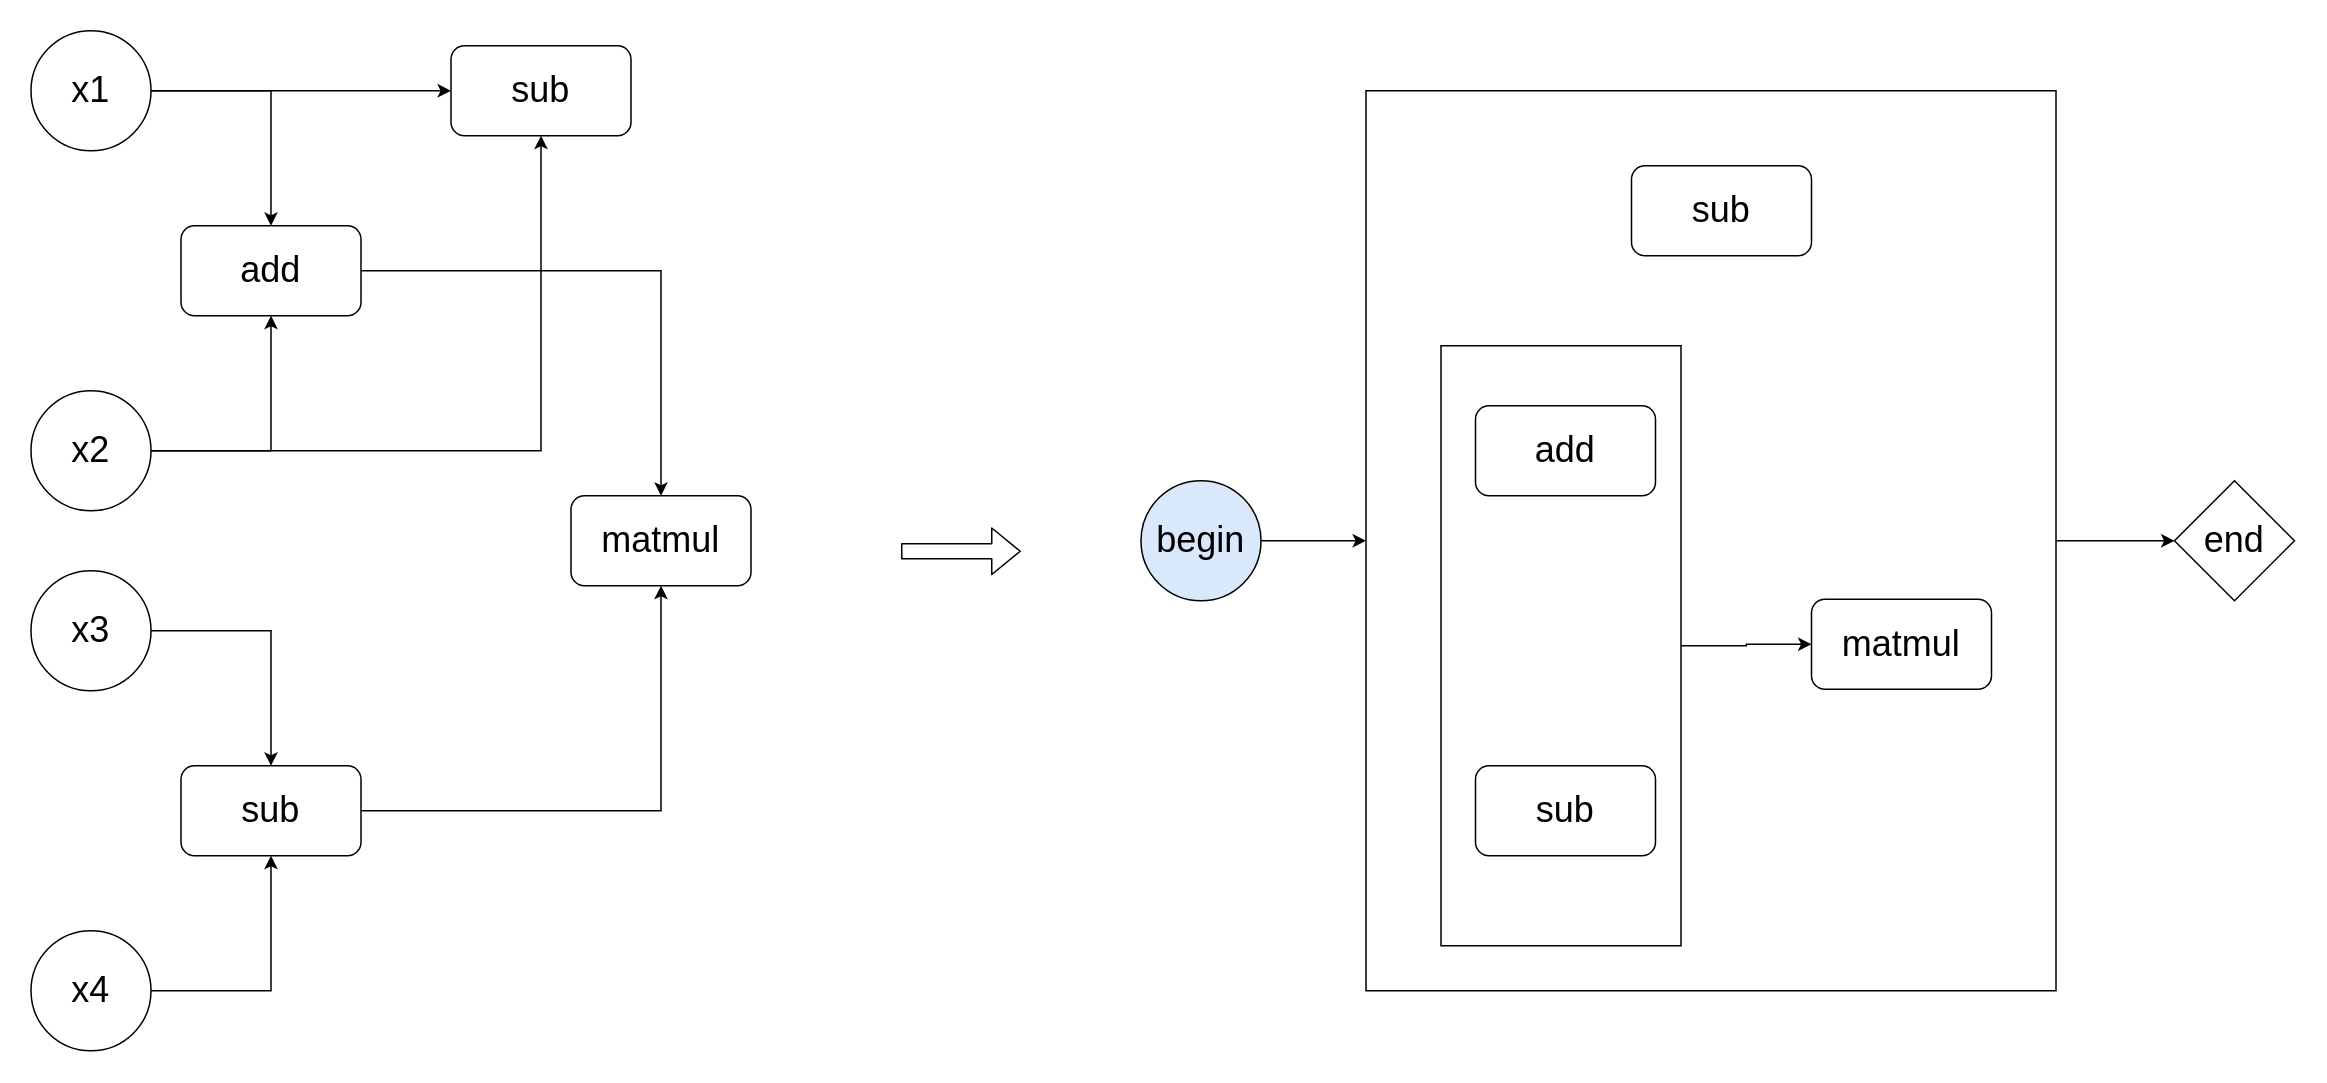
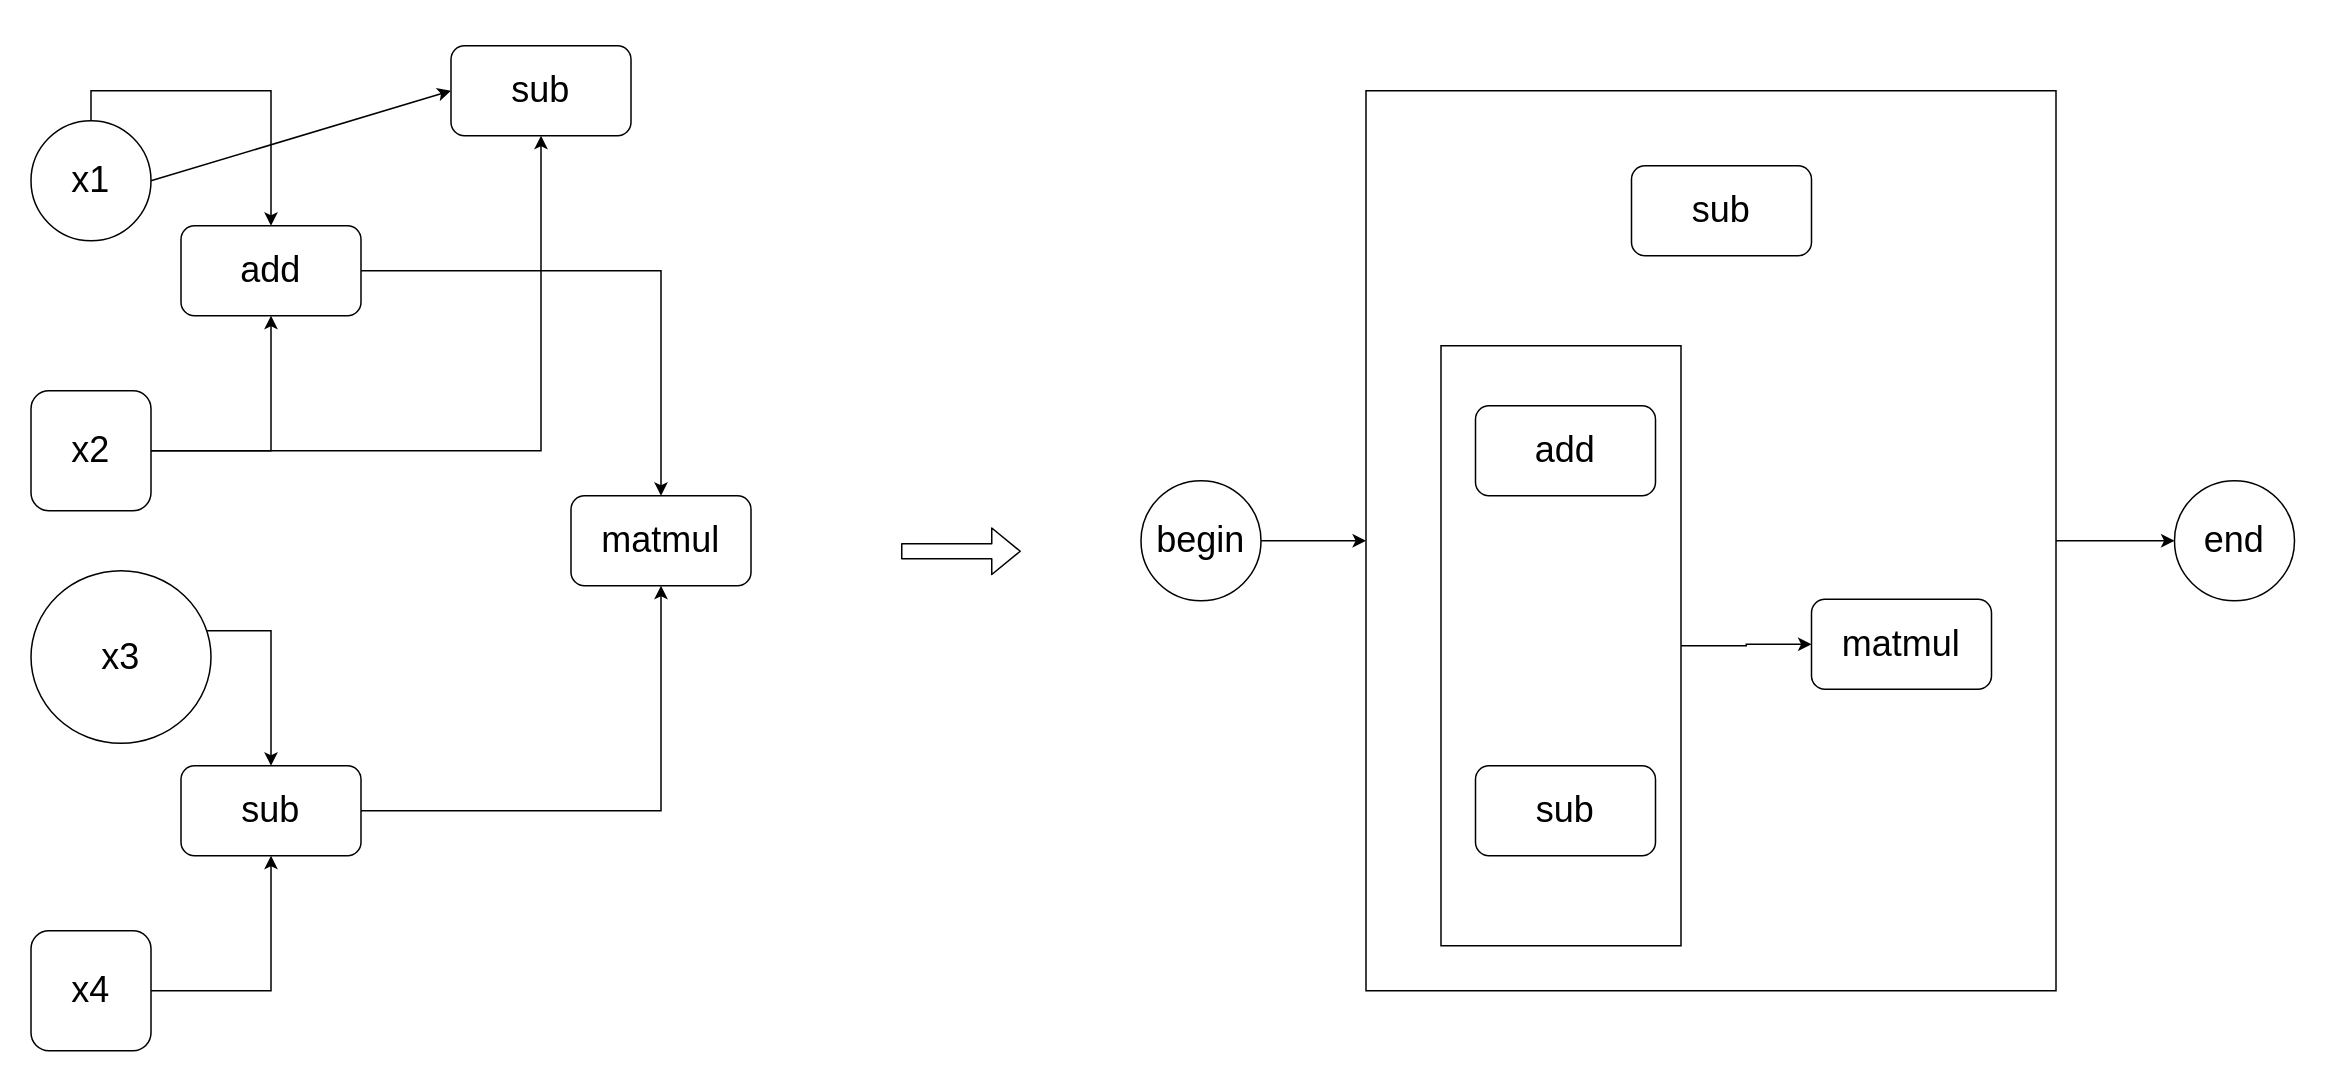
(91, 91) -> (91, 181)
(91, 451) -> (91, 451)
(1201, 541) -> (1201, 541)
(2234, 541) -> (2234, 541)
(91, 631) -> (121, 657)
(91, 991) -> (91, 991)
